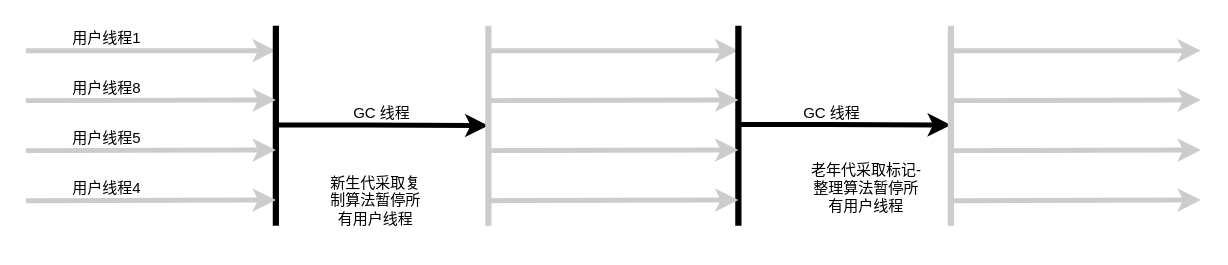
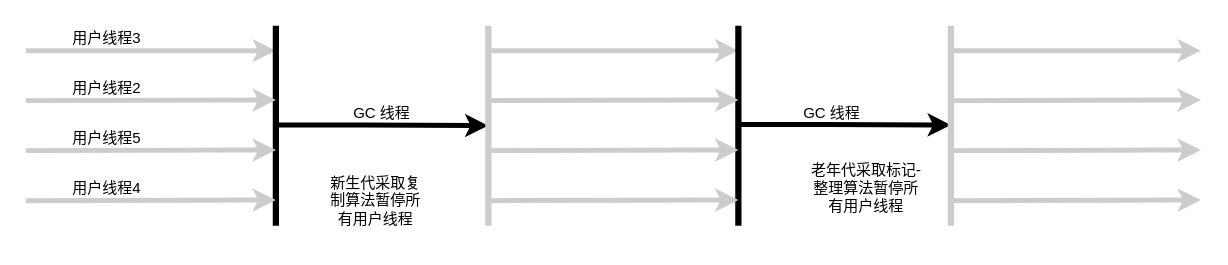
(107, 38) -> (107, 38)
(107, 88) -> (107, 88)
